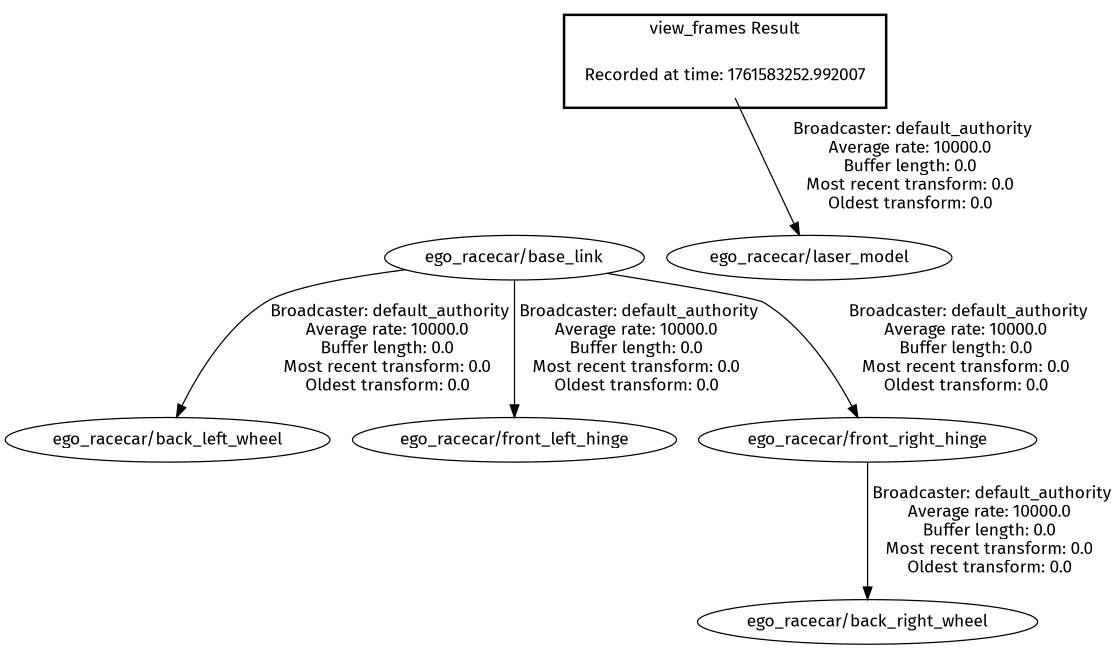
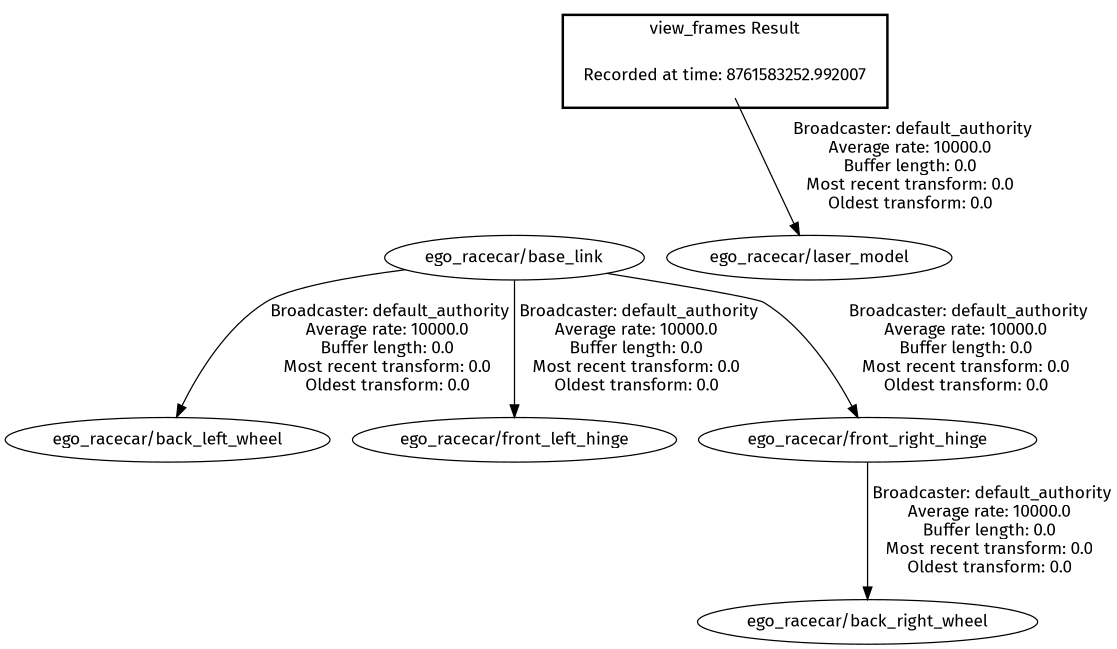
(725, 76) -> (725, 76)
